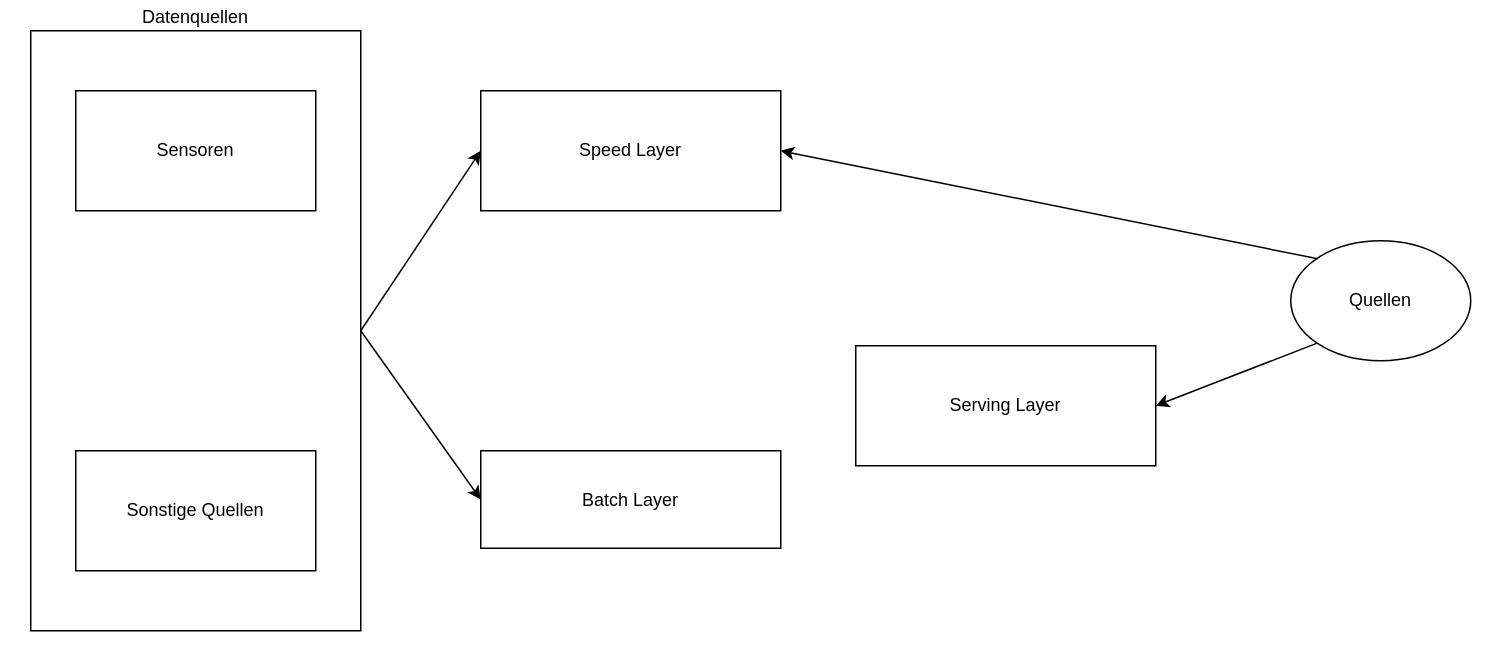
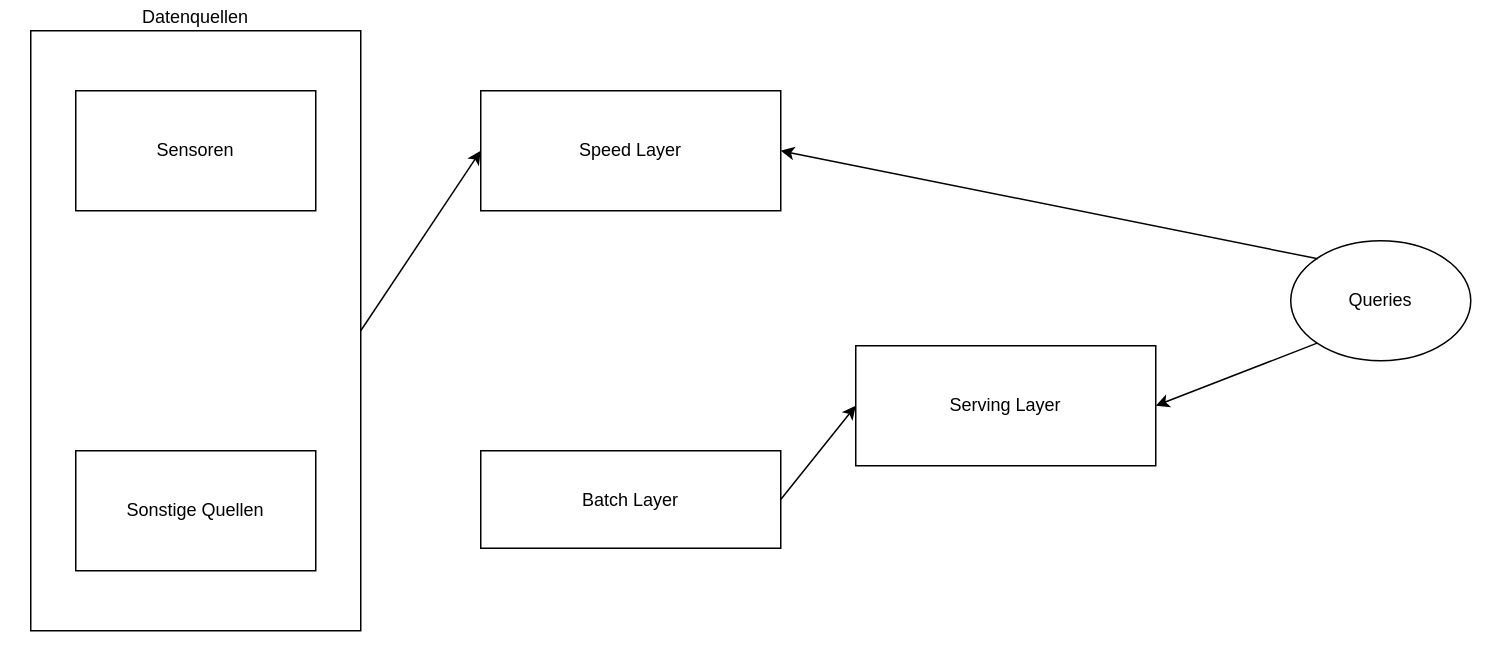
(1381, 301) -> (1381, 301)
(418, 412) -> none
none -> (815, 456)
